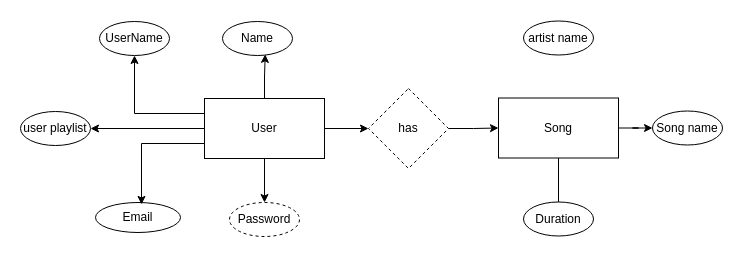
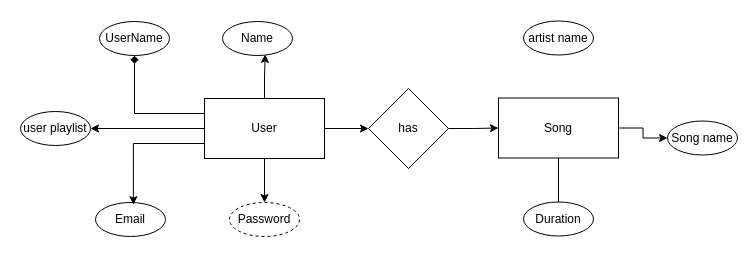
(135, 63) -> (135, 64)
(688, 128) -> (703, 138)
(409, 129) -> (409, 129)
(138, 218) -> (131, 220)
